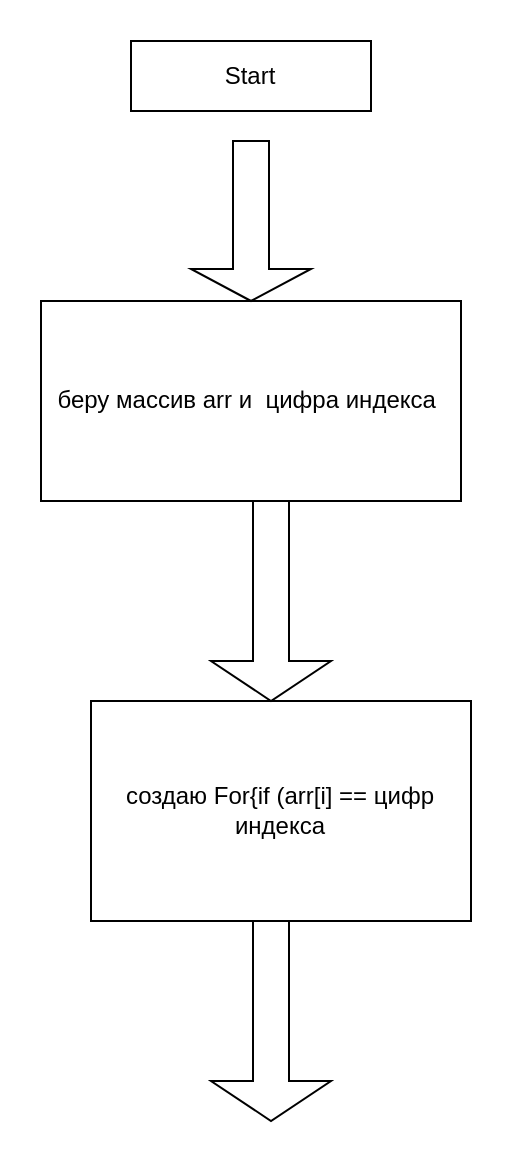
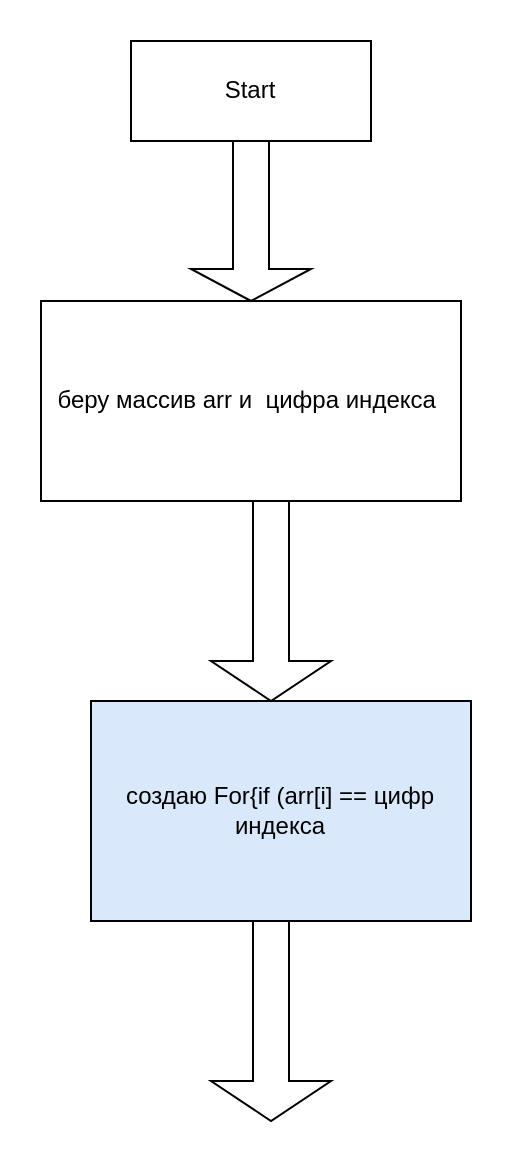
(251, 76) -> (251, 91)
(281, 811) -> (281, 811)
